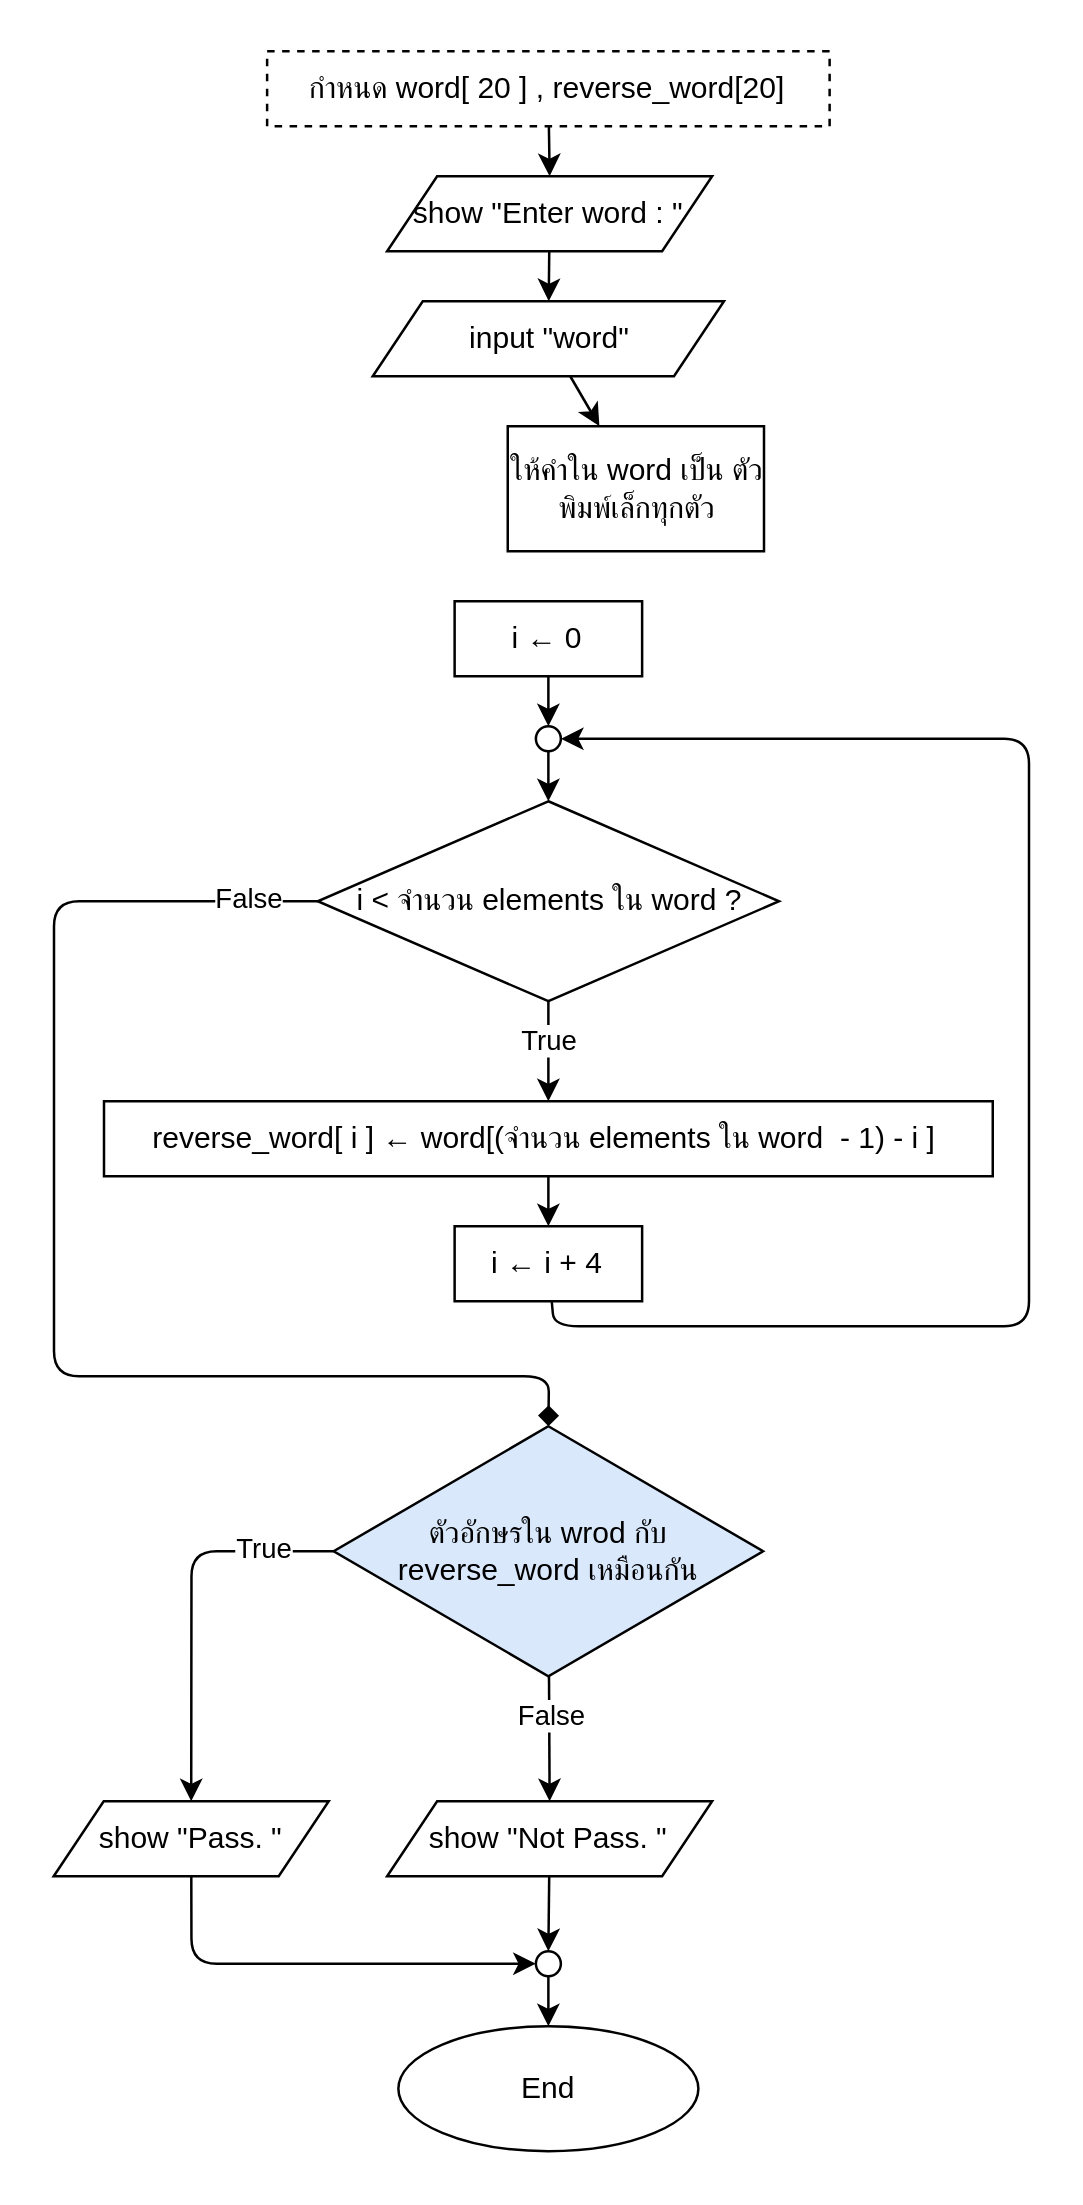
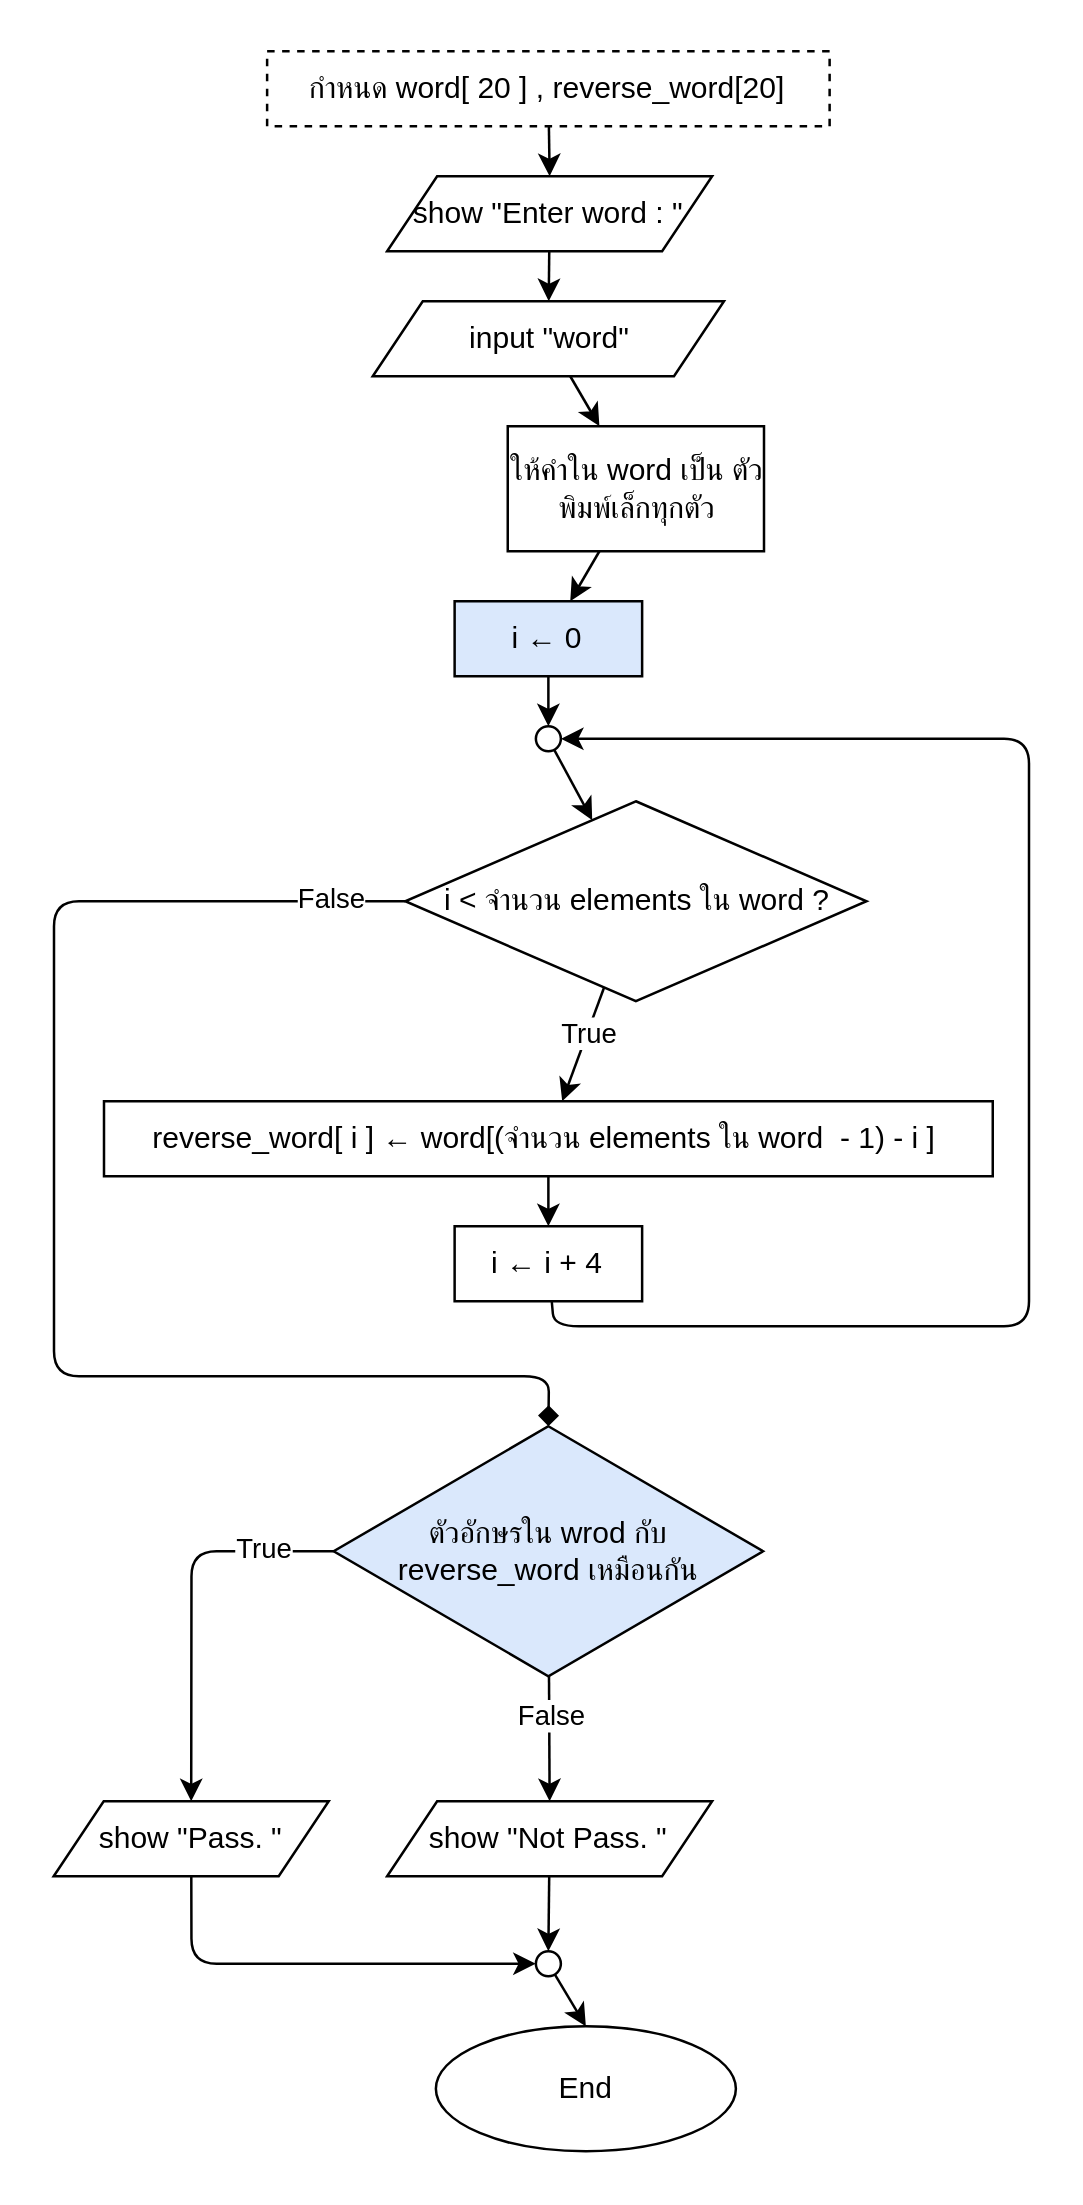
none -> (589, 569)
(548, 639) -> (548, 639)
(548, 901) -> (636, 901)
(548, 2089) -> (586, 2089)
